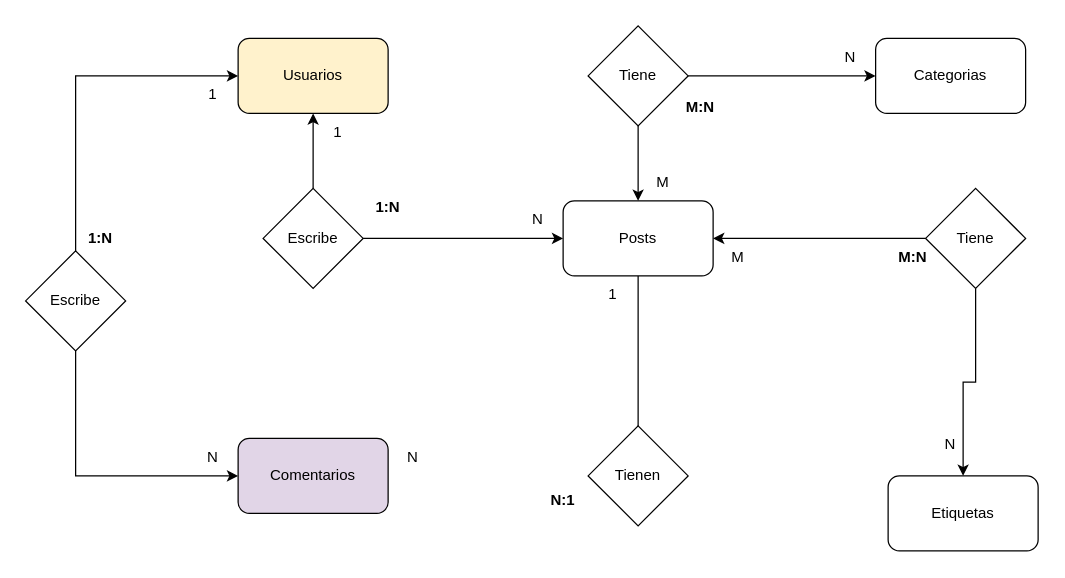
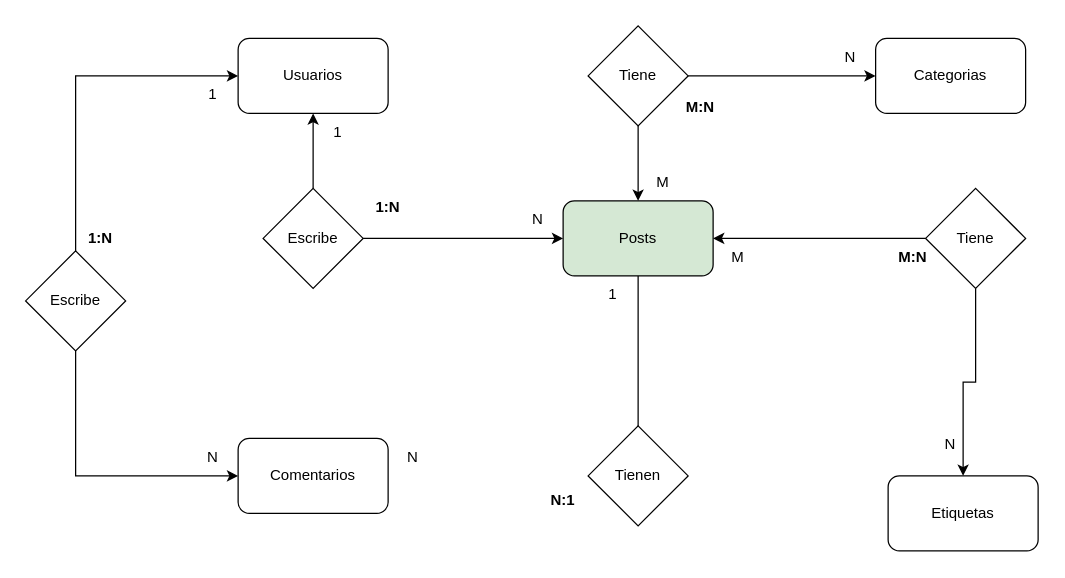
(313, 76) -> (313, 76)
(638, 238) -> (638, 238)
(313, 476) -> (313, 476)
